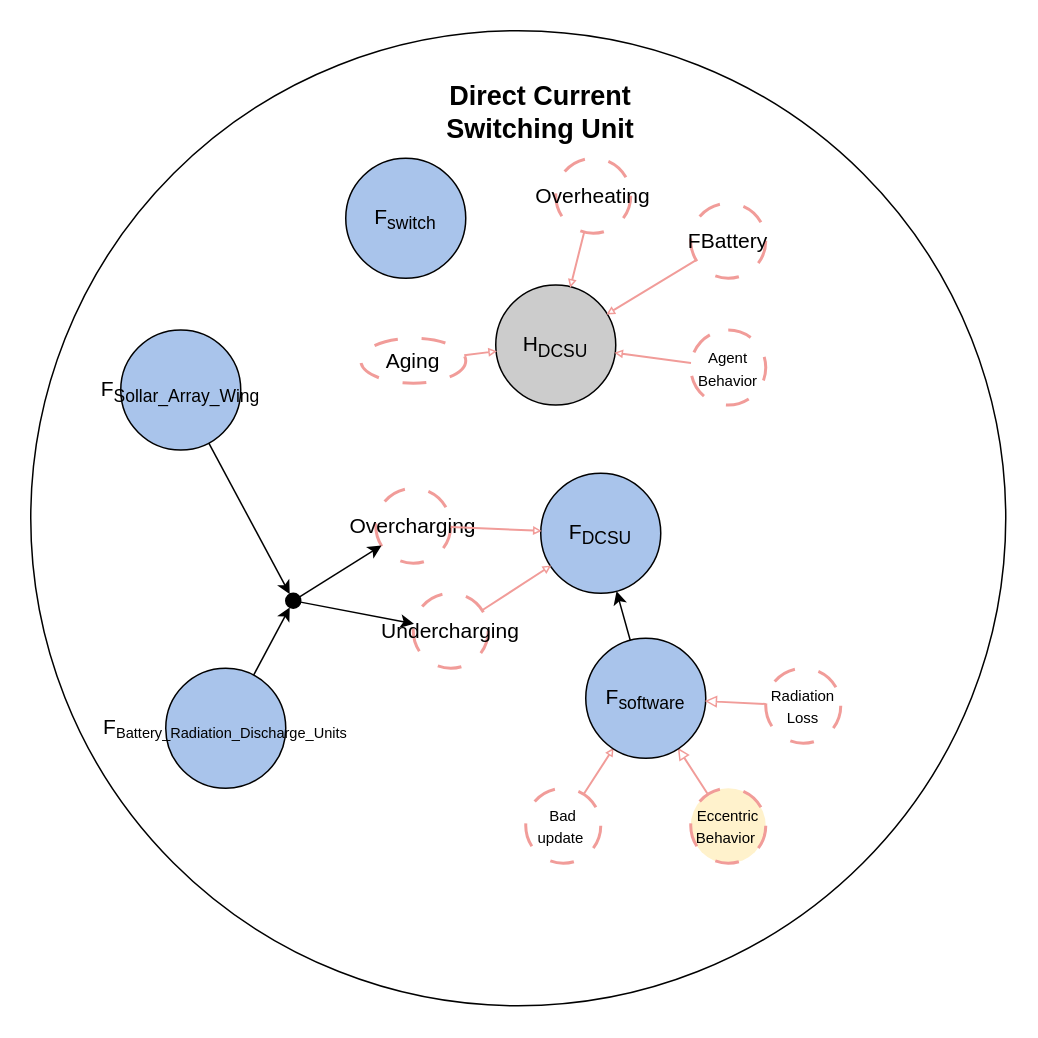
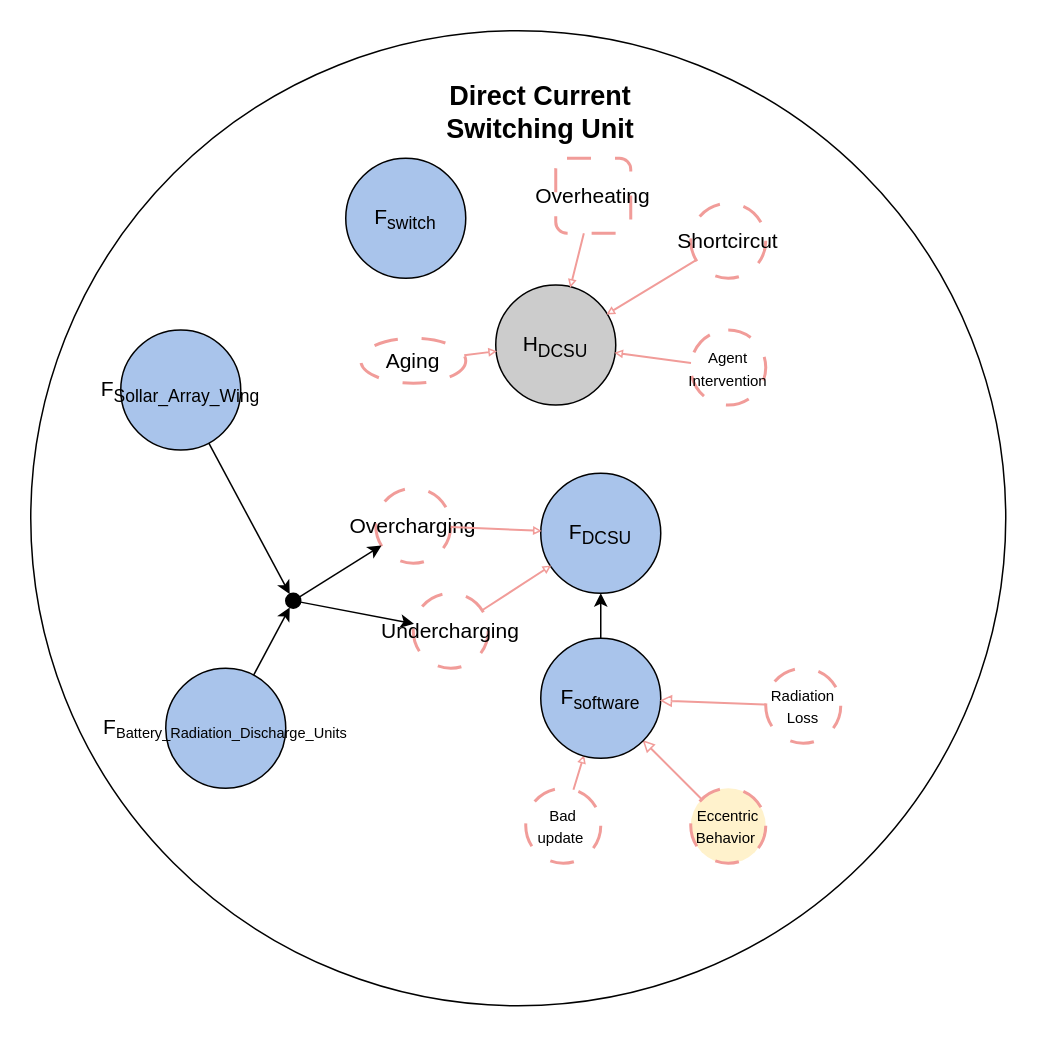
(593, 196) -> (593, 196)
(728, 241) -> (728, 241)
(728, 368) -> (728, 368)
(646, 698) -> (601, 698)
